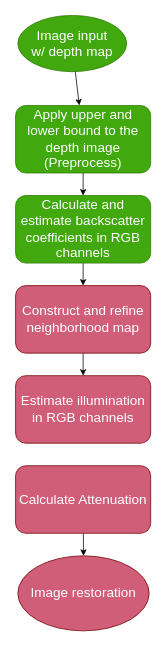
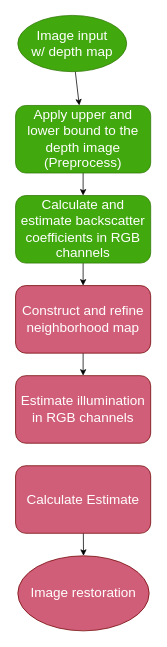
(83, 499) -> (83, 499)
